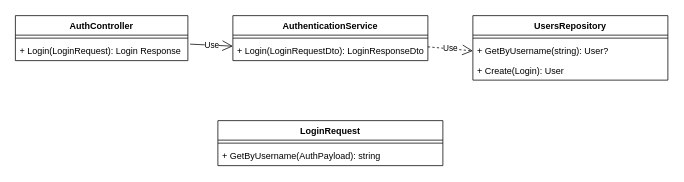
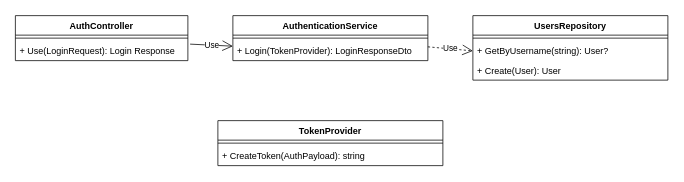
(105, 51) -> (101, 51)
(336, 51) -> (331, 51)
(525, 71) -> (524, 71)
(330, 131) -> (330, 131)
(307, 156) -> (302, 156)
